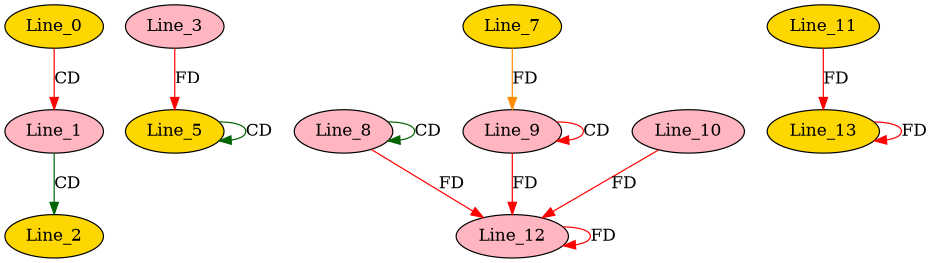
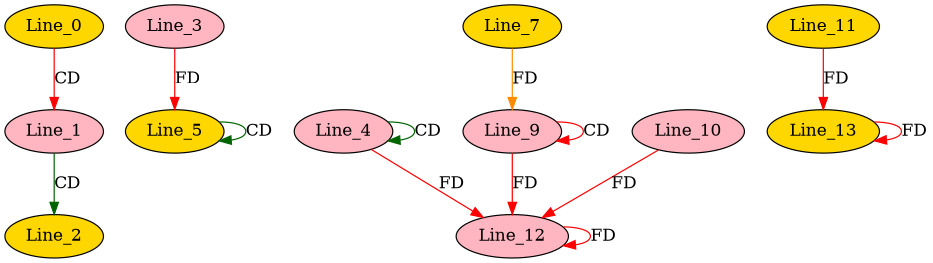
(344, 131) -> (344, 131)
